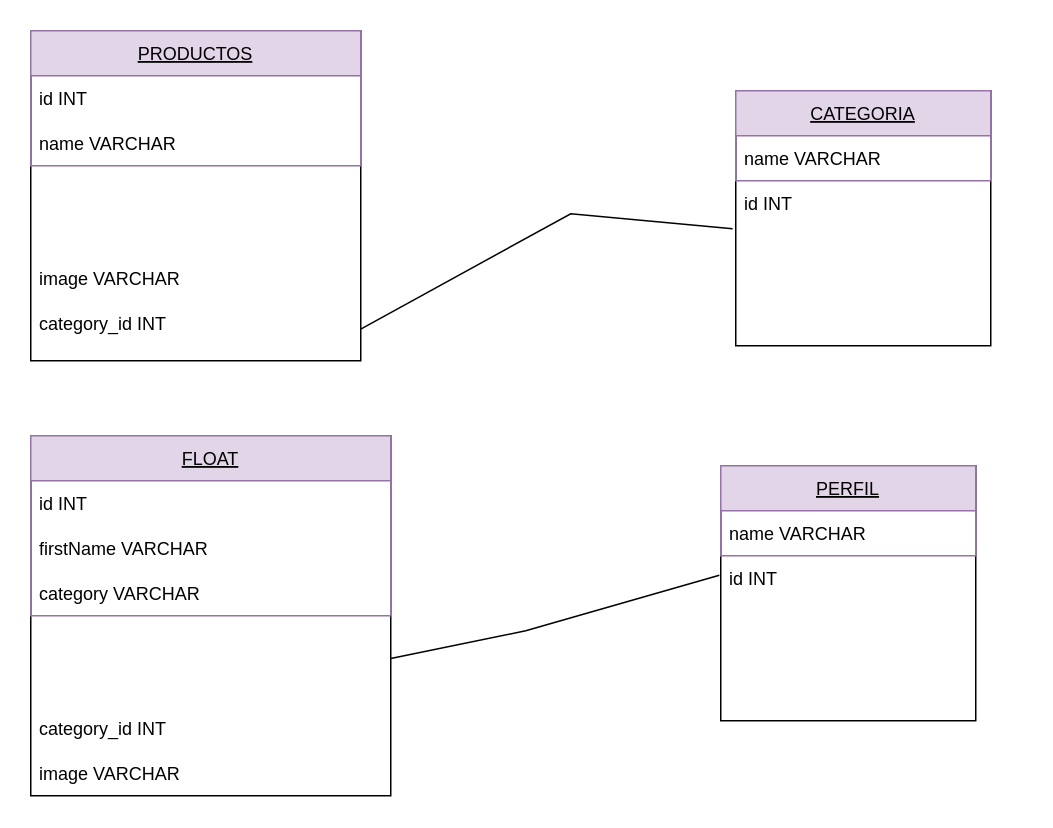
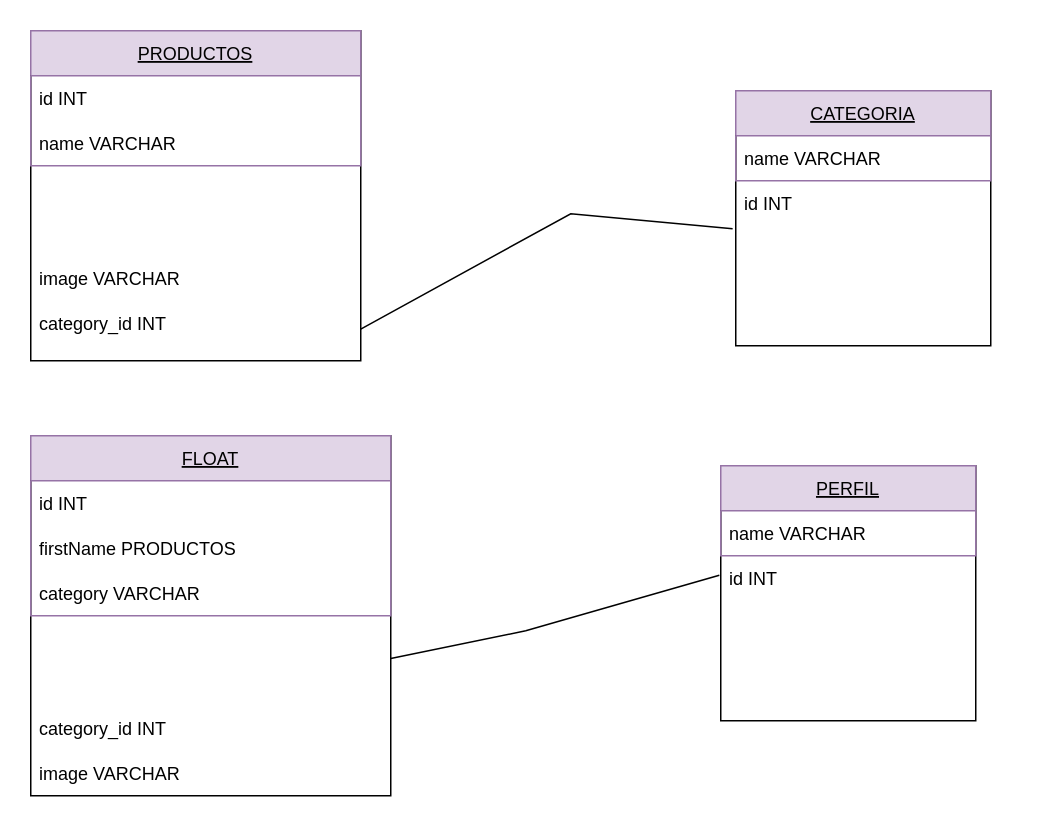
(120, 549) -> (130, 549)
